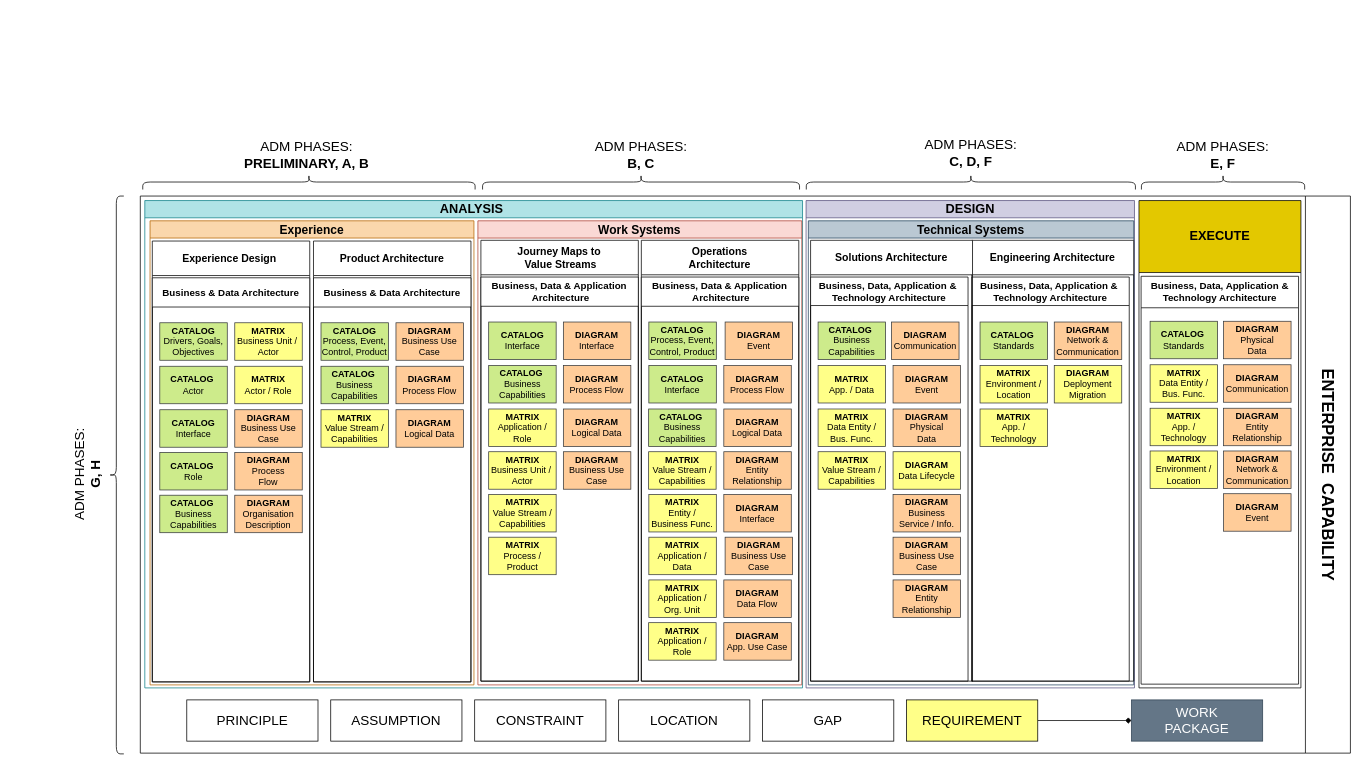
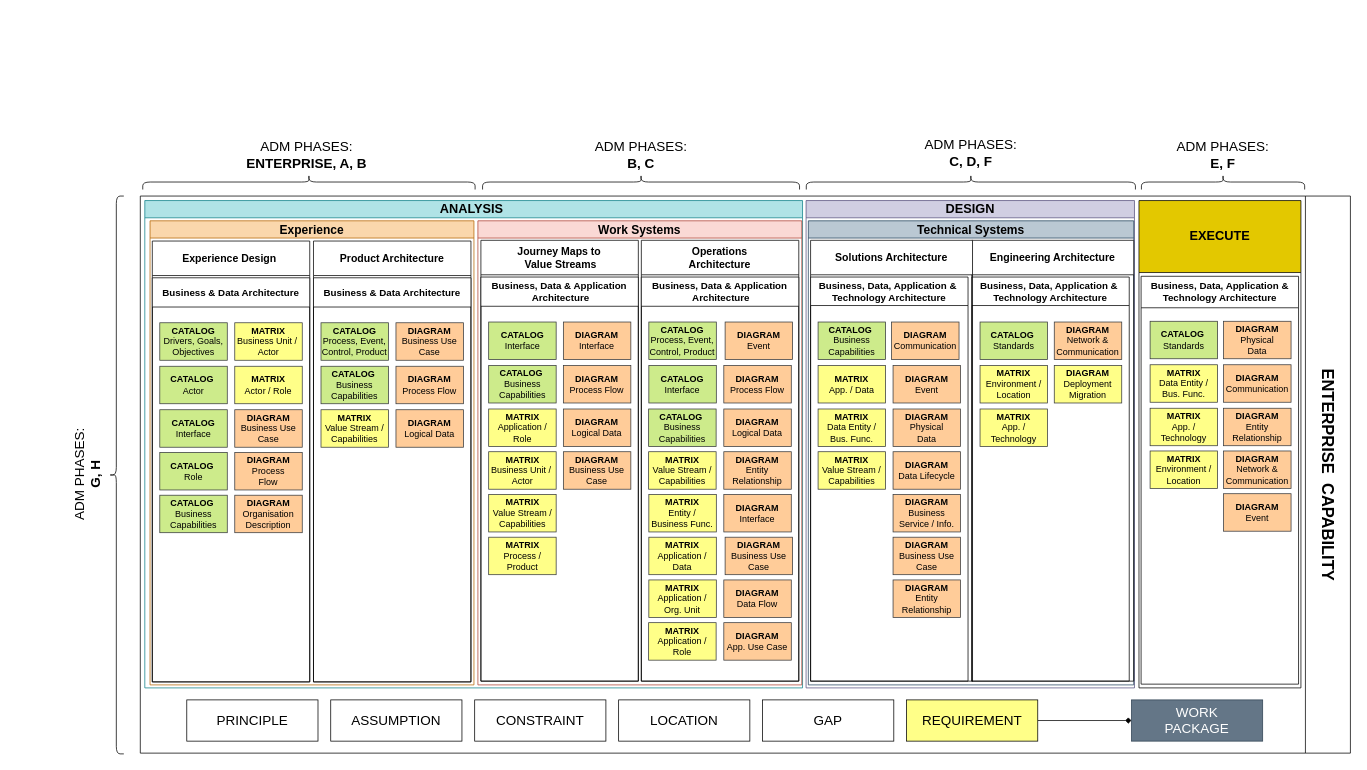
(306, 156) -> (306, 156)
(927, 471) -> (927, 471)
